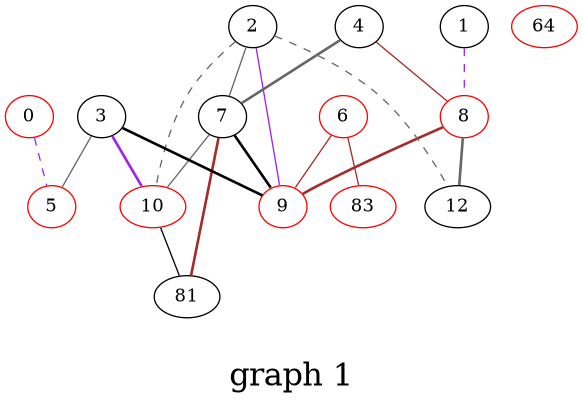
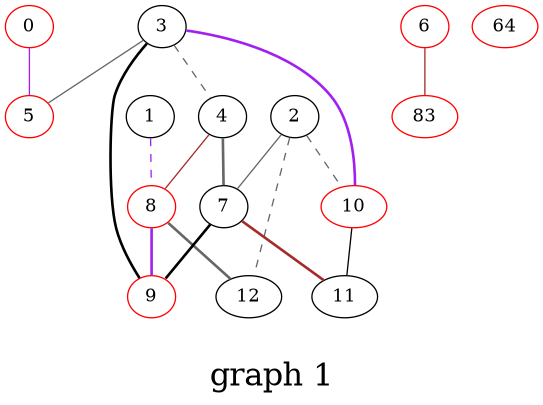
none -> (192, 71)
(268, 117) -> none
(372, 159) -> (152, 252)
(313, 161) -> none
(41, 162) -> (29, 72)
(183, 168) -> none
(187, 297) -> (345, 297)
